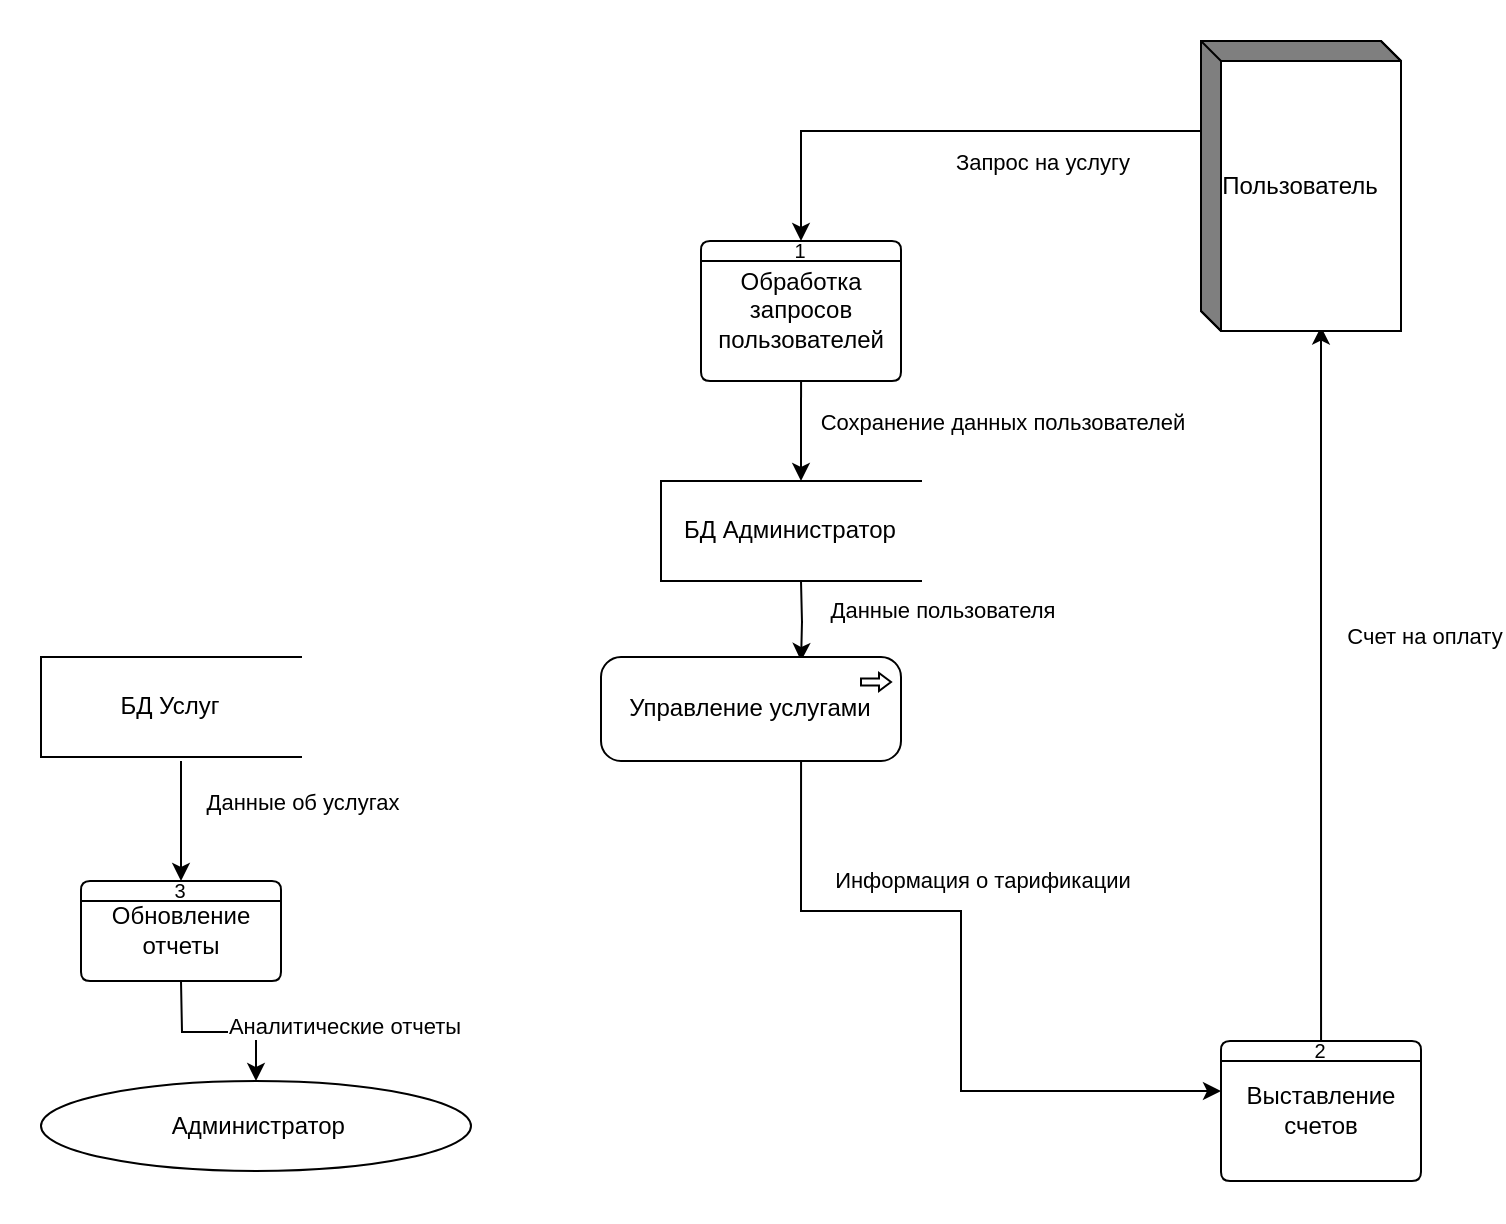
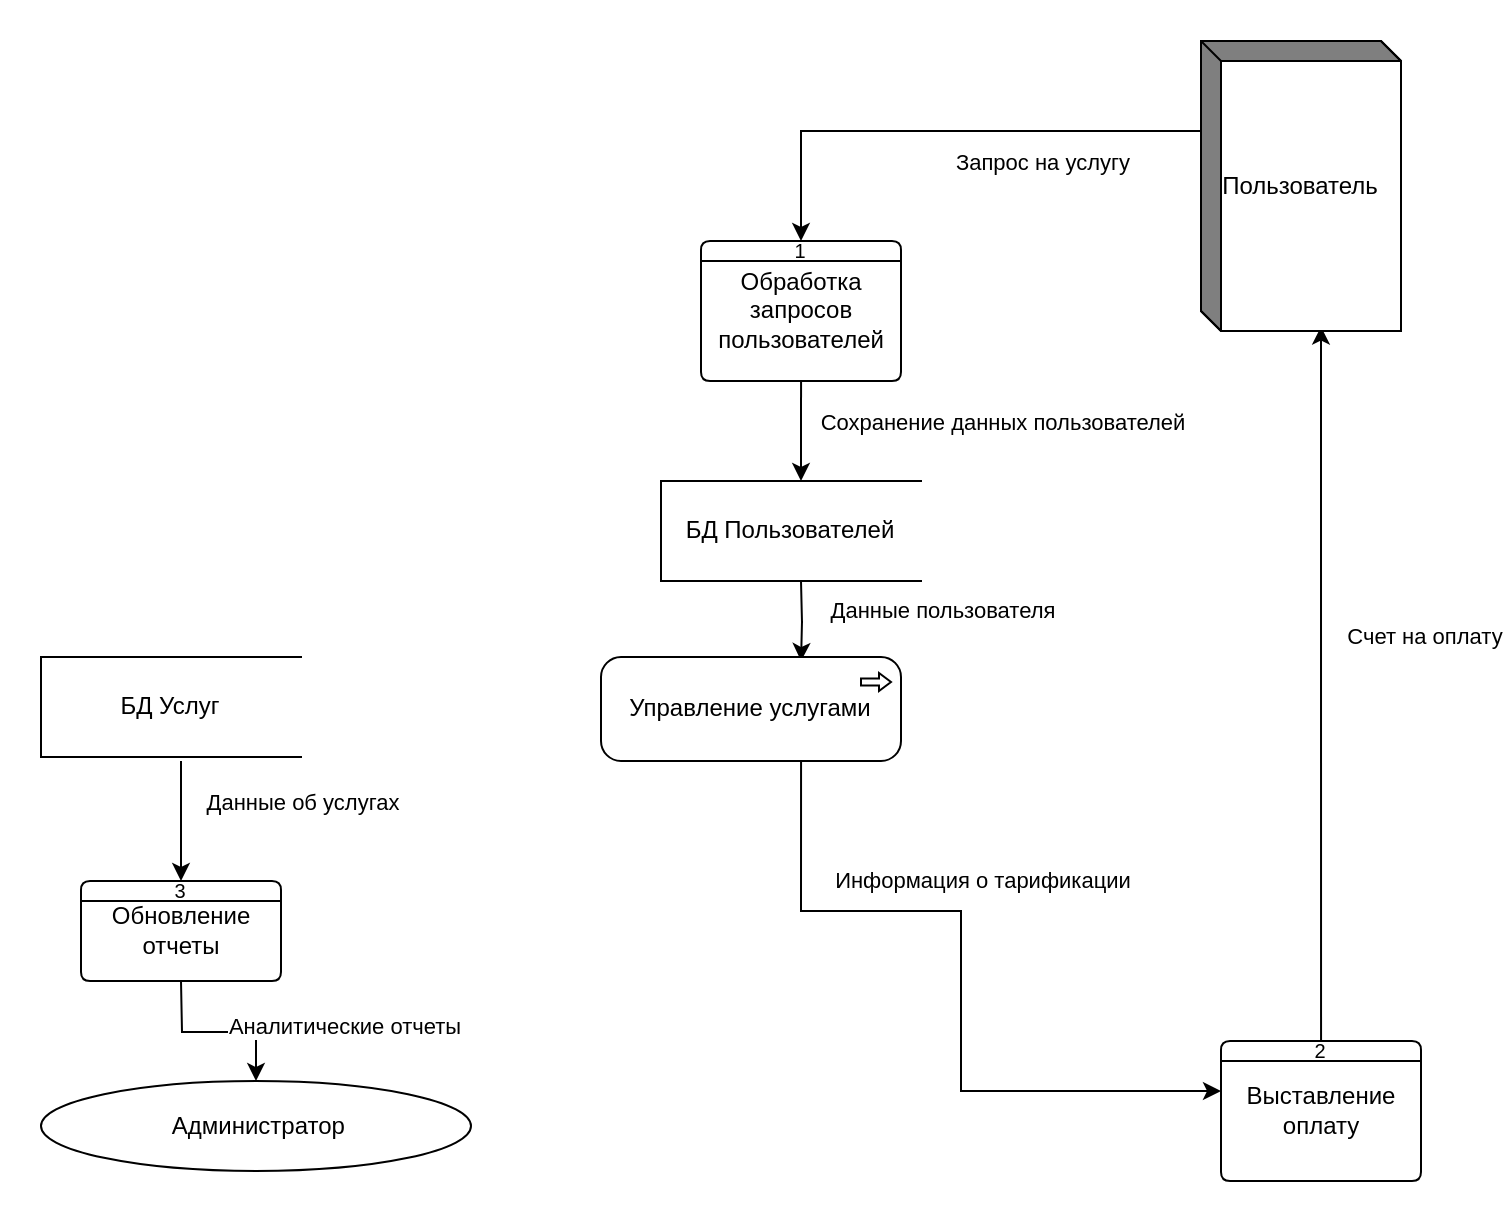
(791, 531) -> (791, 531)
(1322, 1111) -> (1322, 1111)
